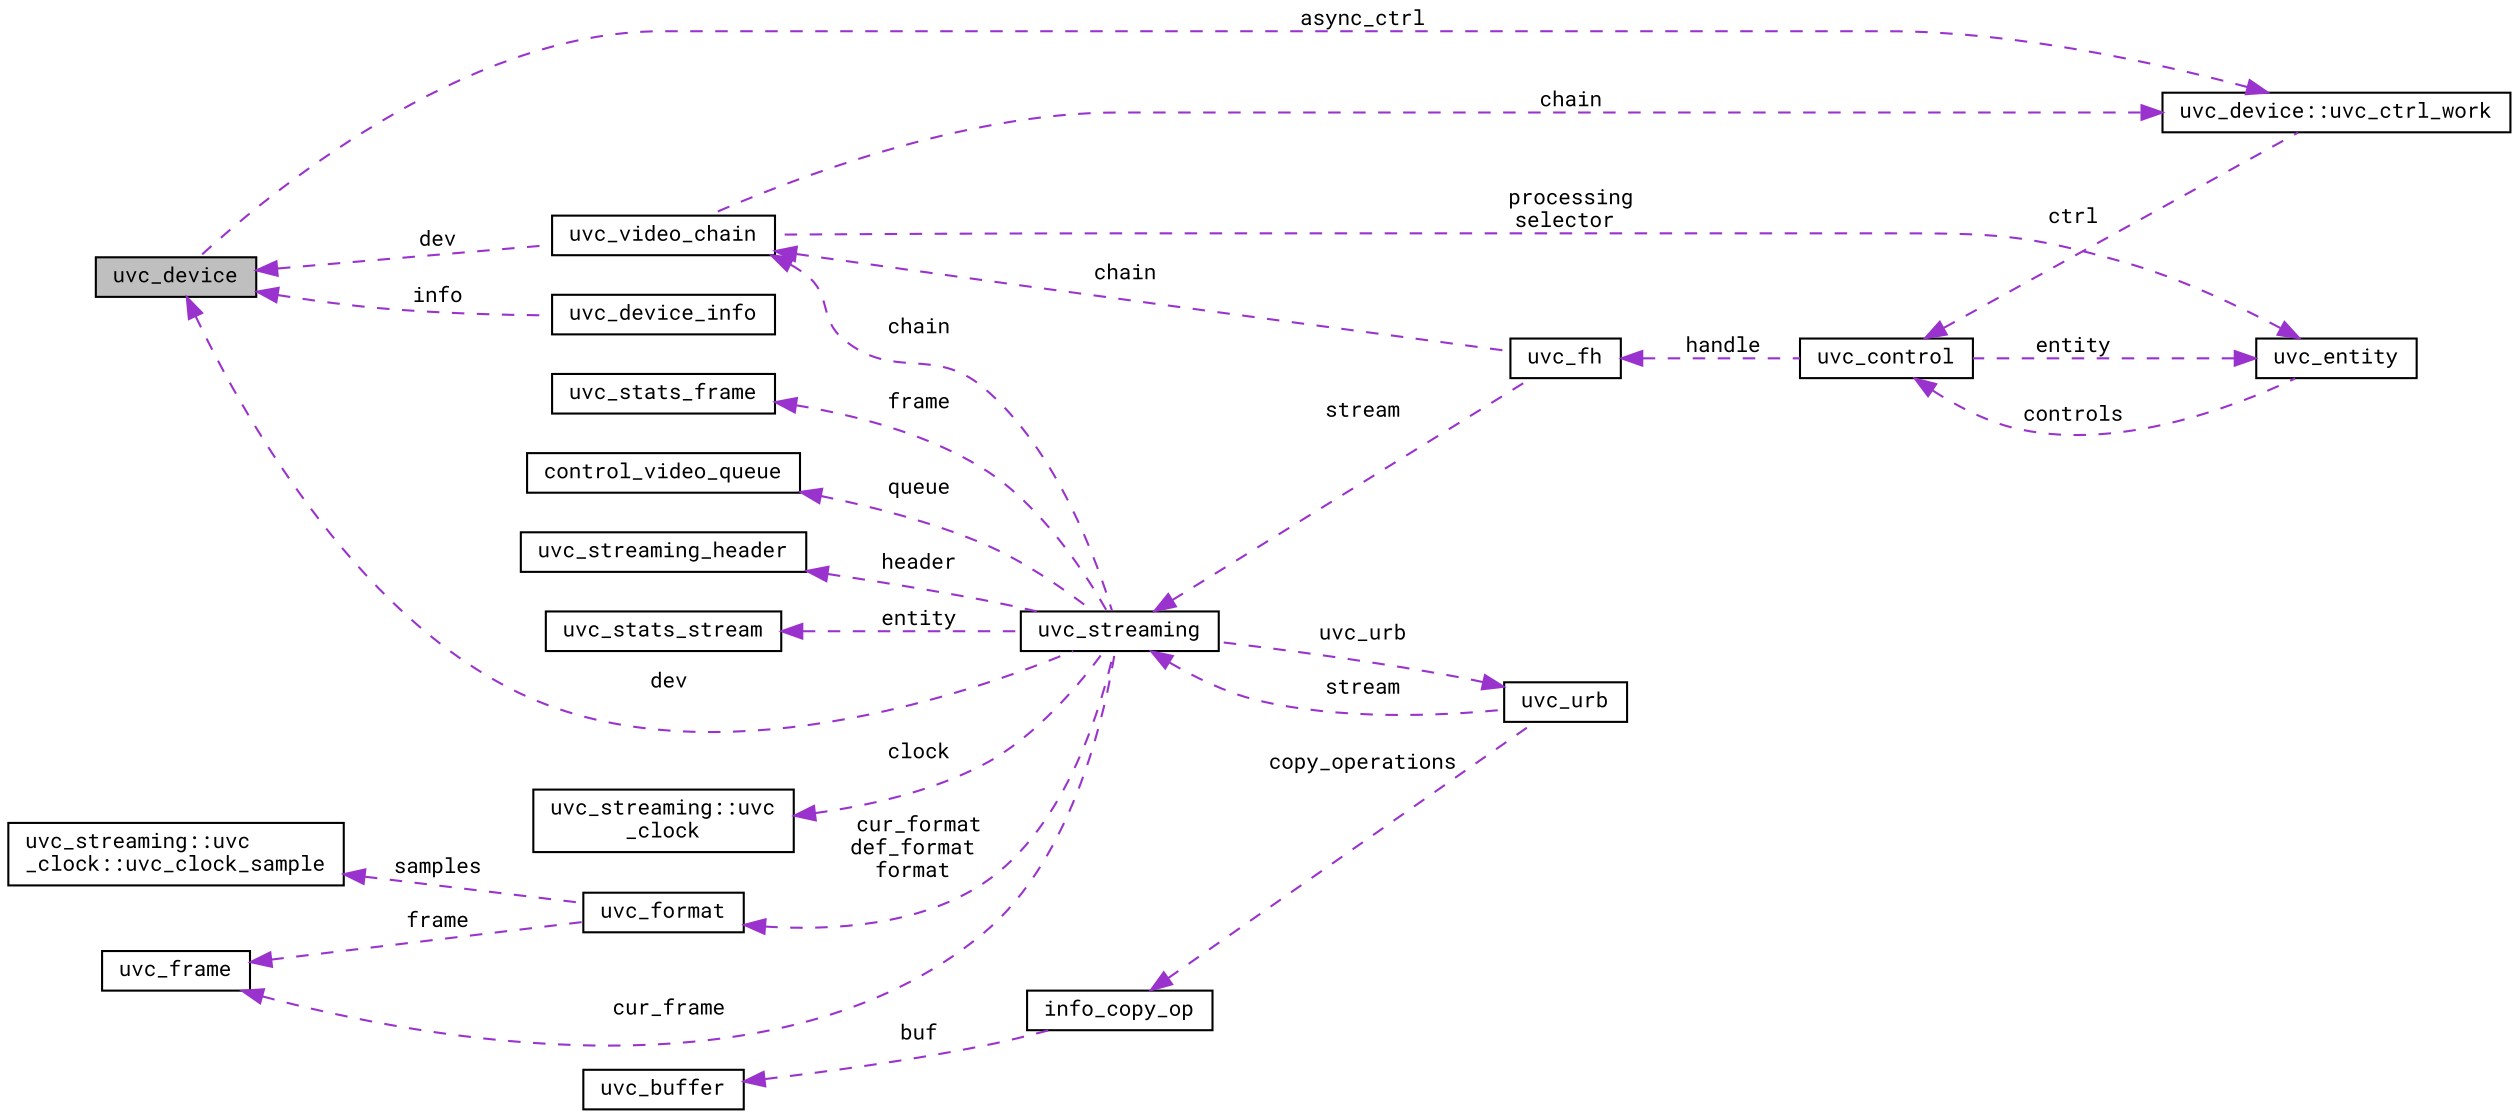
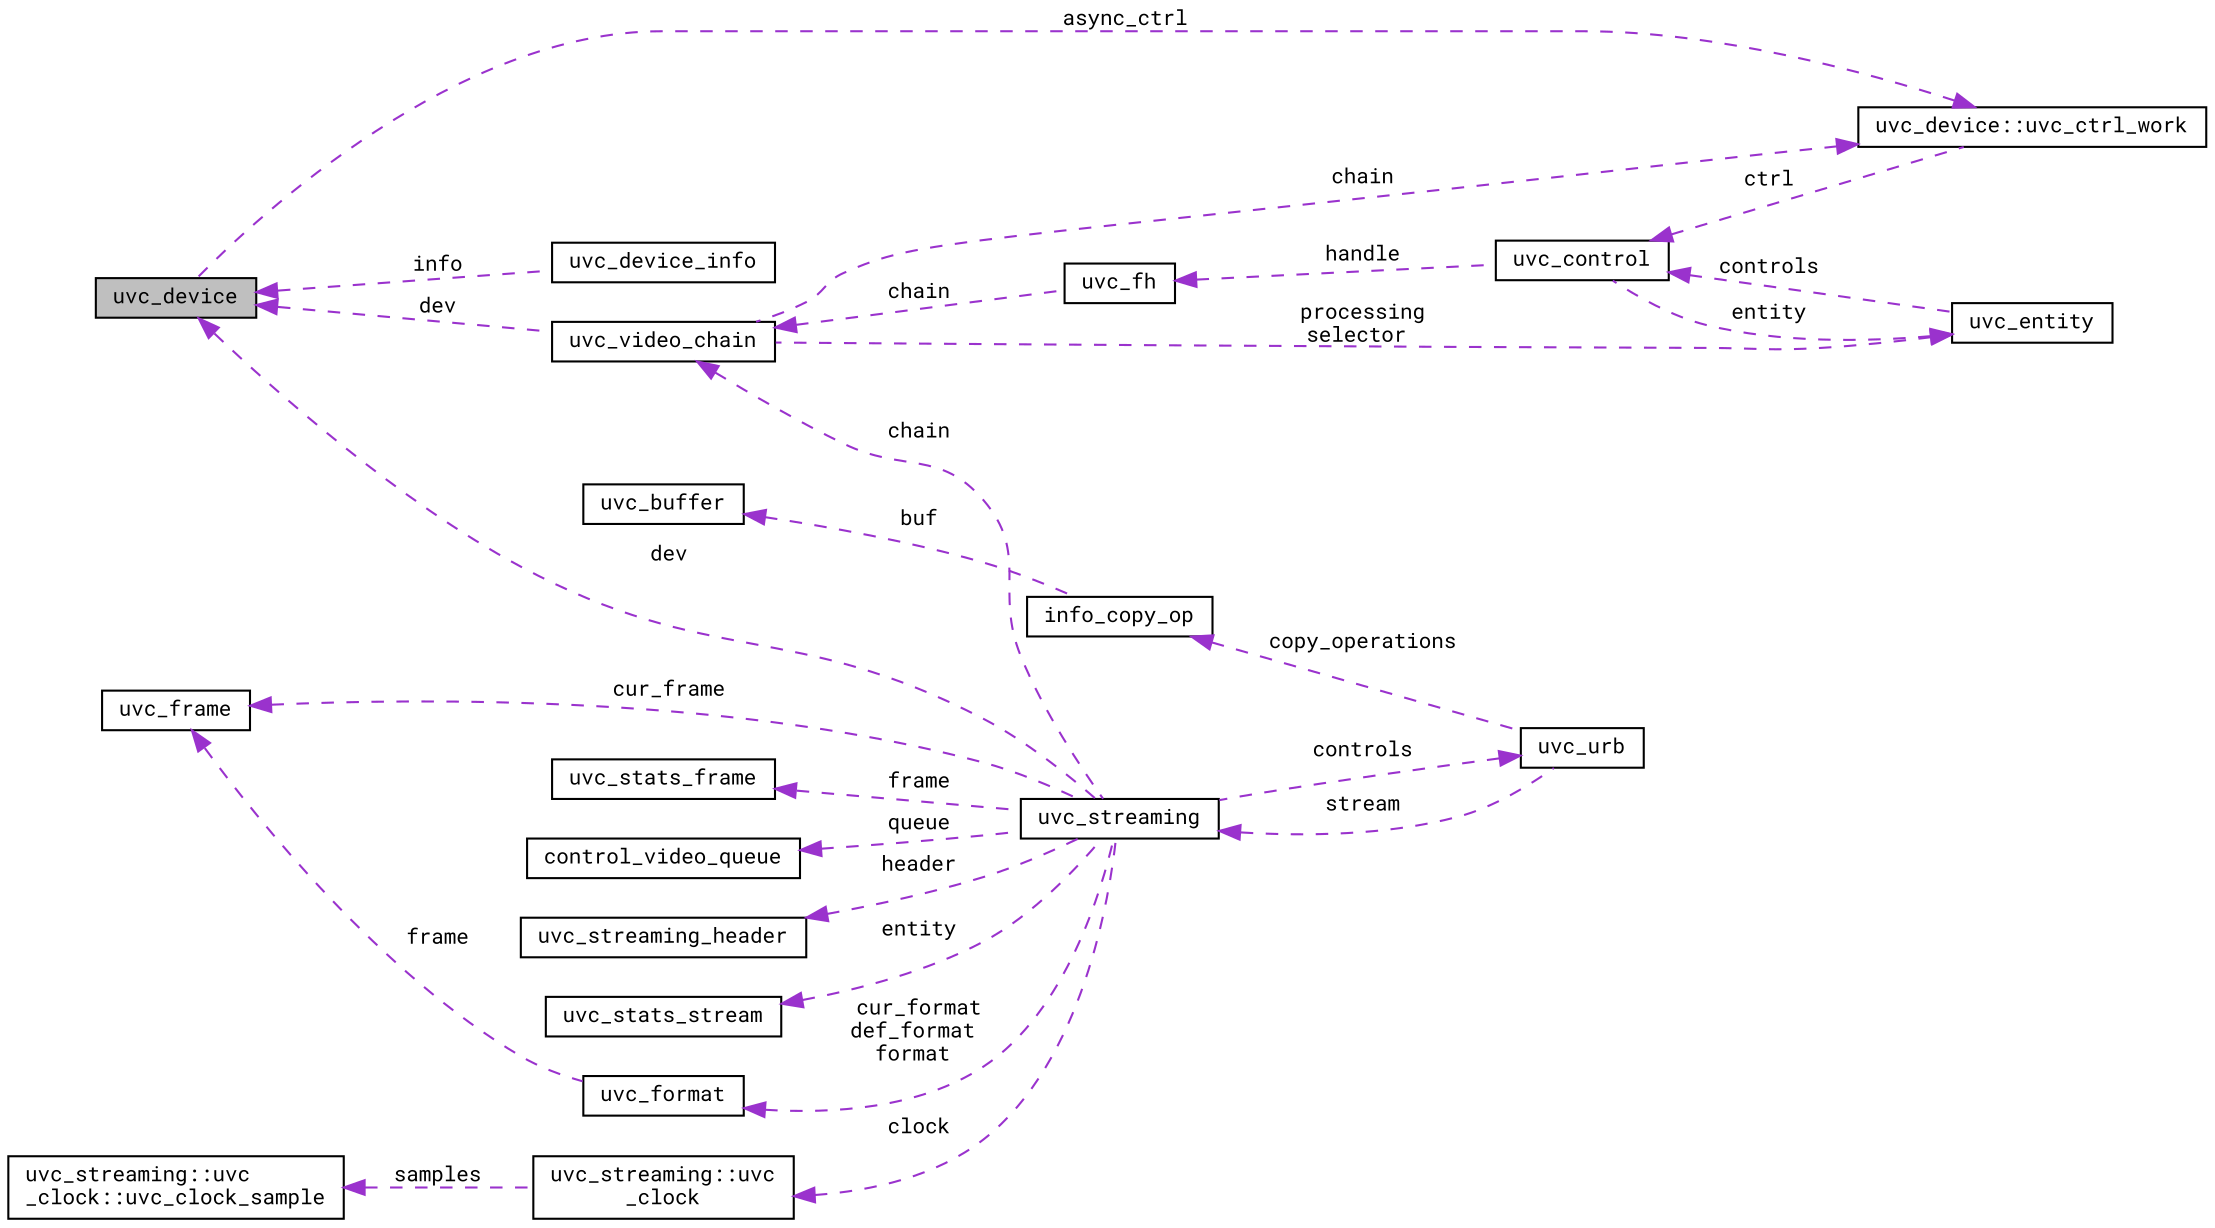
(1352, 489) -> none
(1357, 634) -> (1357, 751)
(474, 890) -> (449, 1188)
